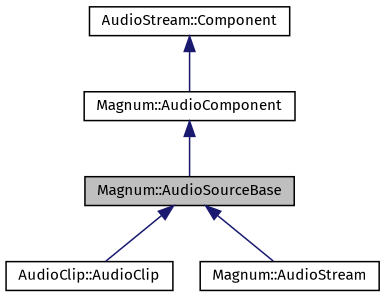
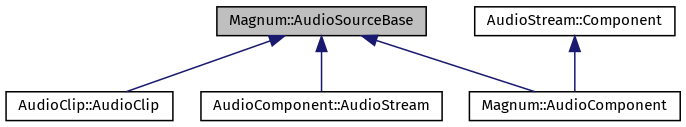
(190, 157) -> (456, 66)
(290, 276) -> (322, 106)
